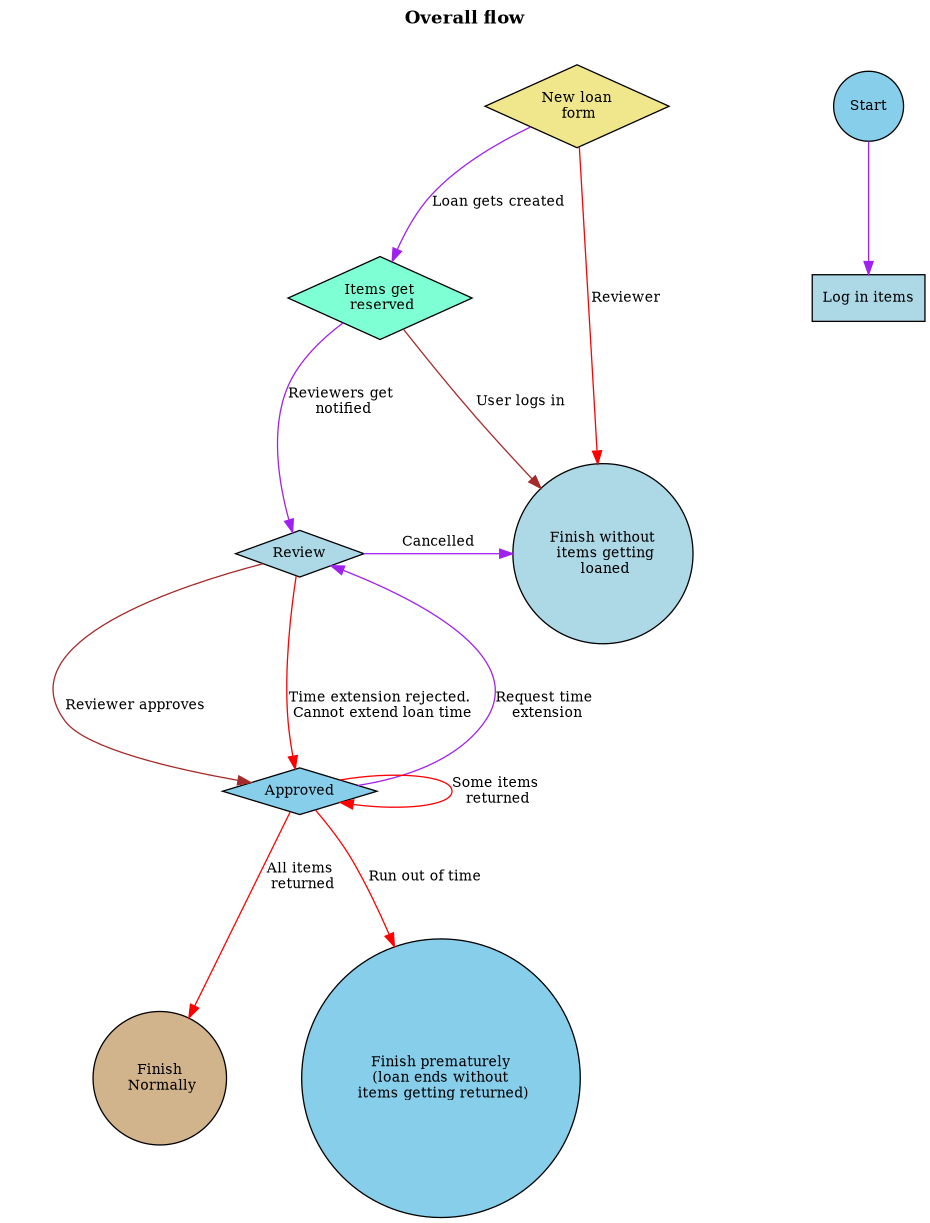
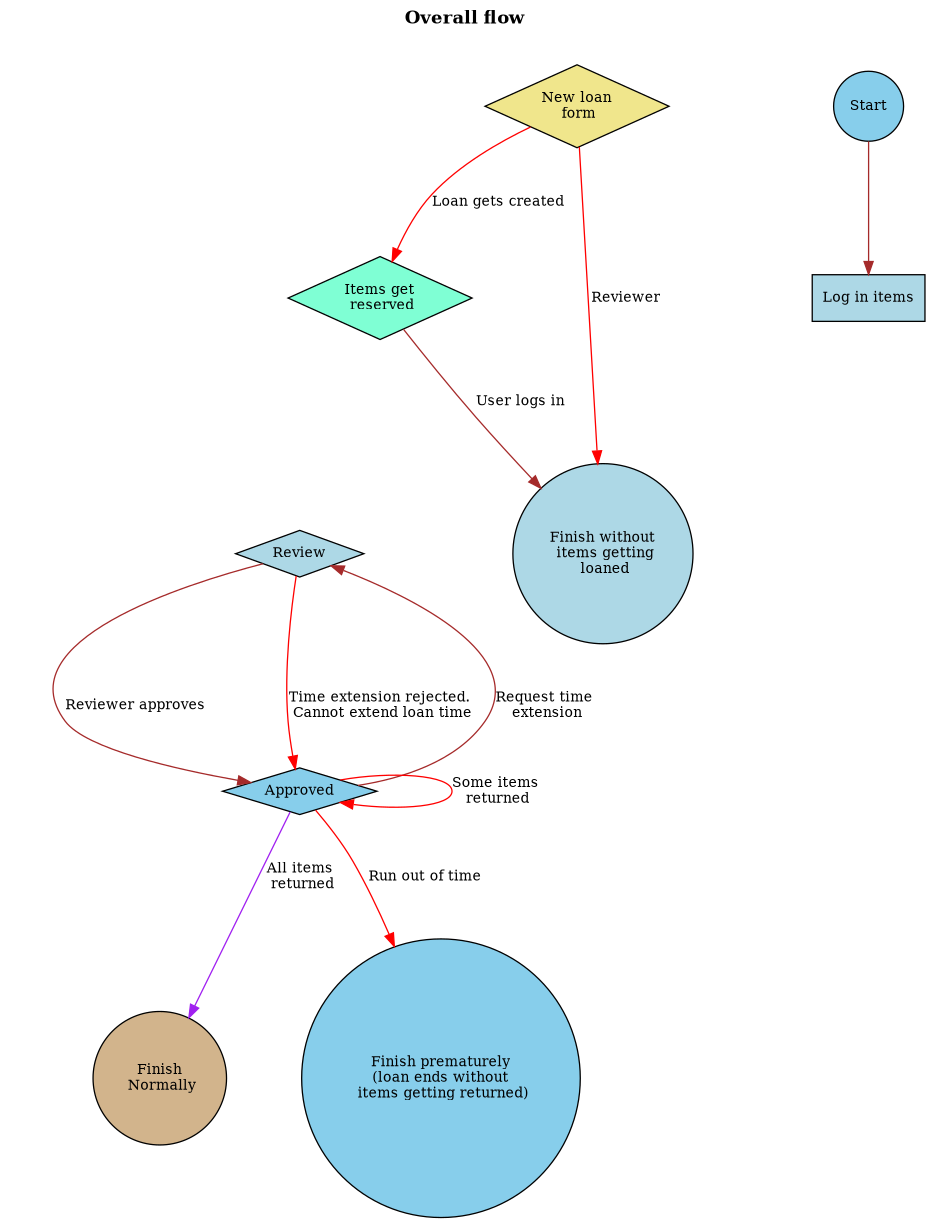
(452, 176) -> (452, 176)
(869, 201) -> (869, 201)
(281, 411) -> none
(432, 554) -> none
(493, 679) -> (493, 679)
(242, 909) -> (242, 909)
